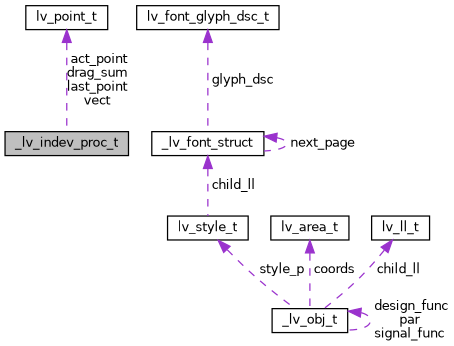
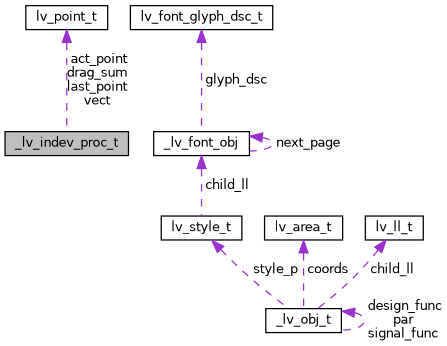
(208, 144) -> (202, 144)
